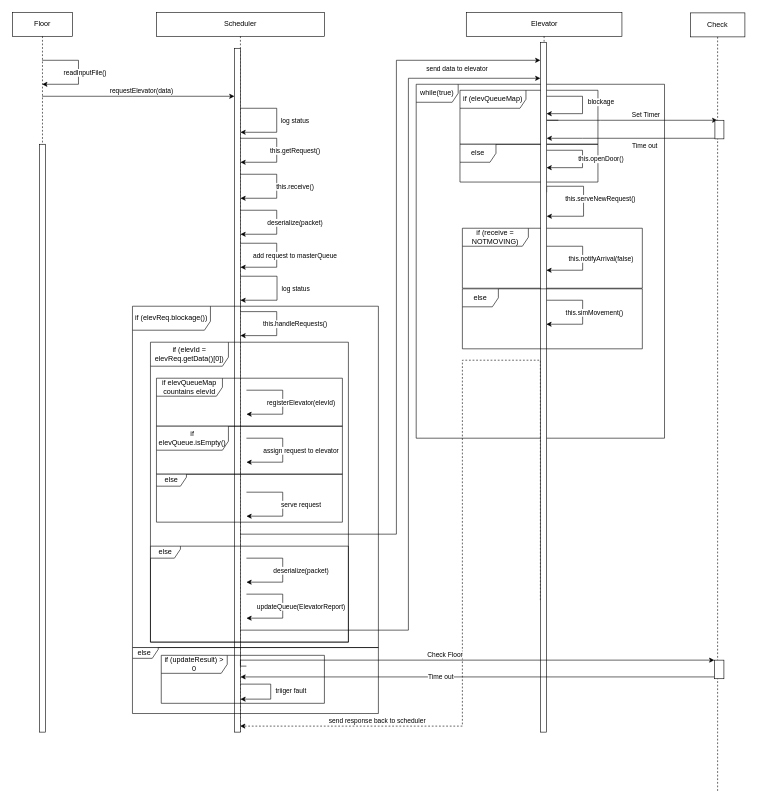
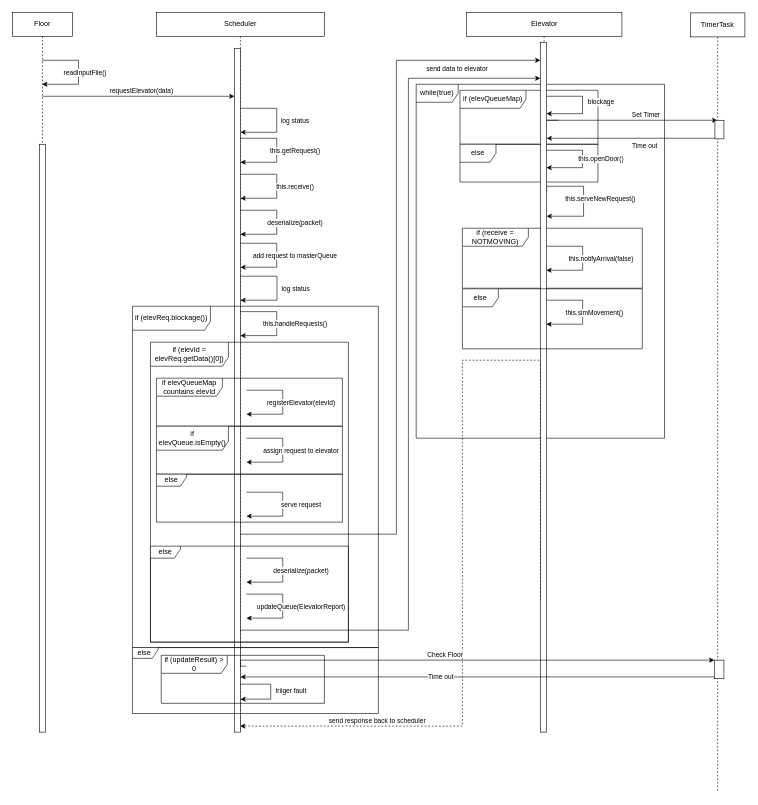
(718, 25) -> (718, 25)
